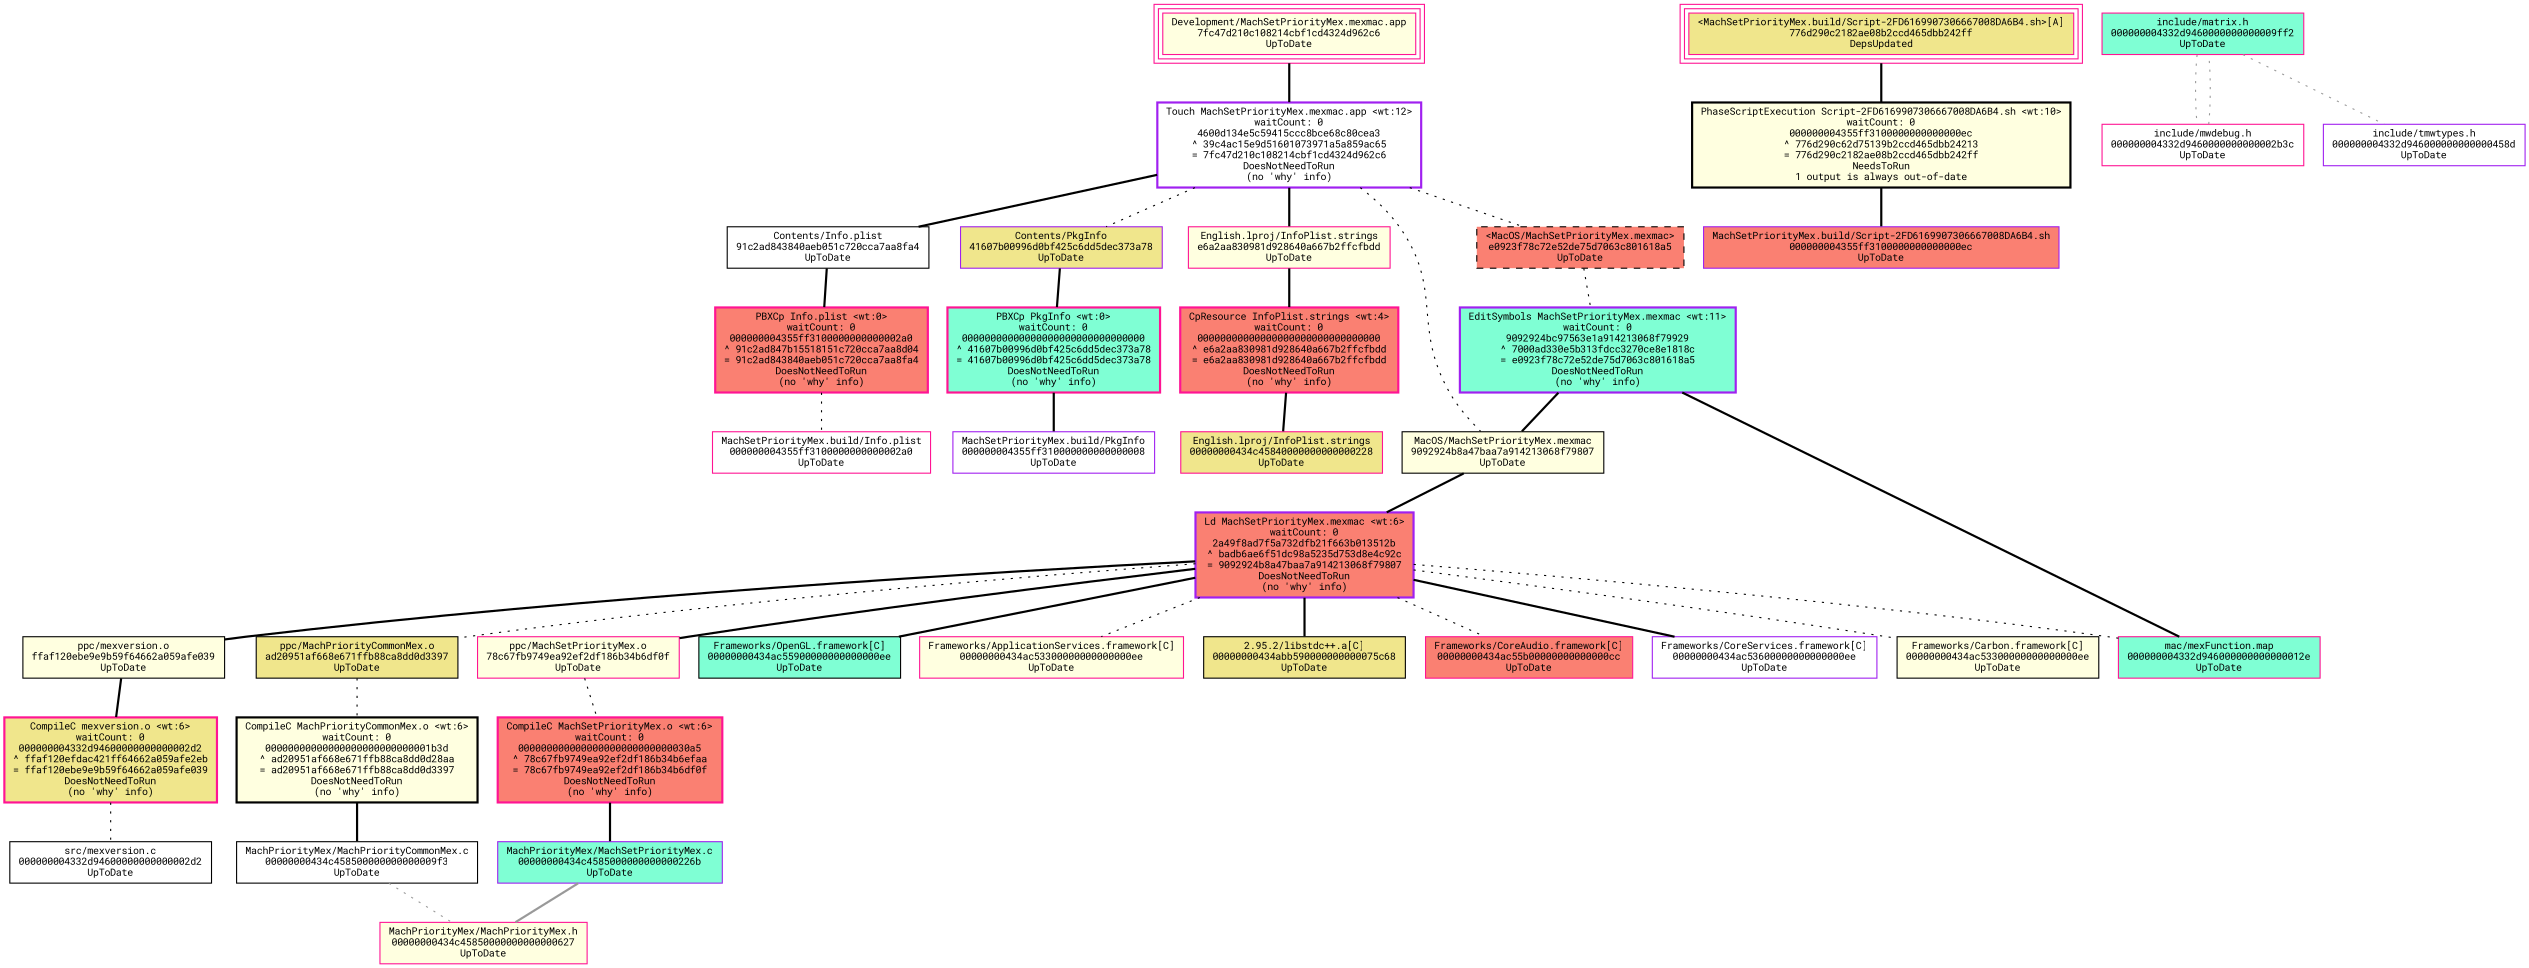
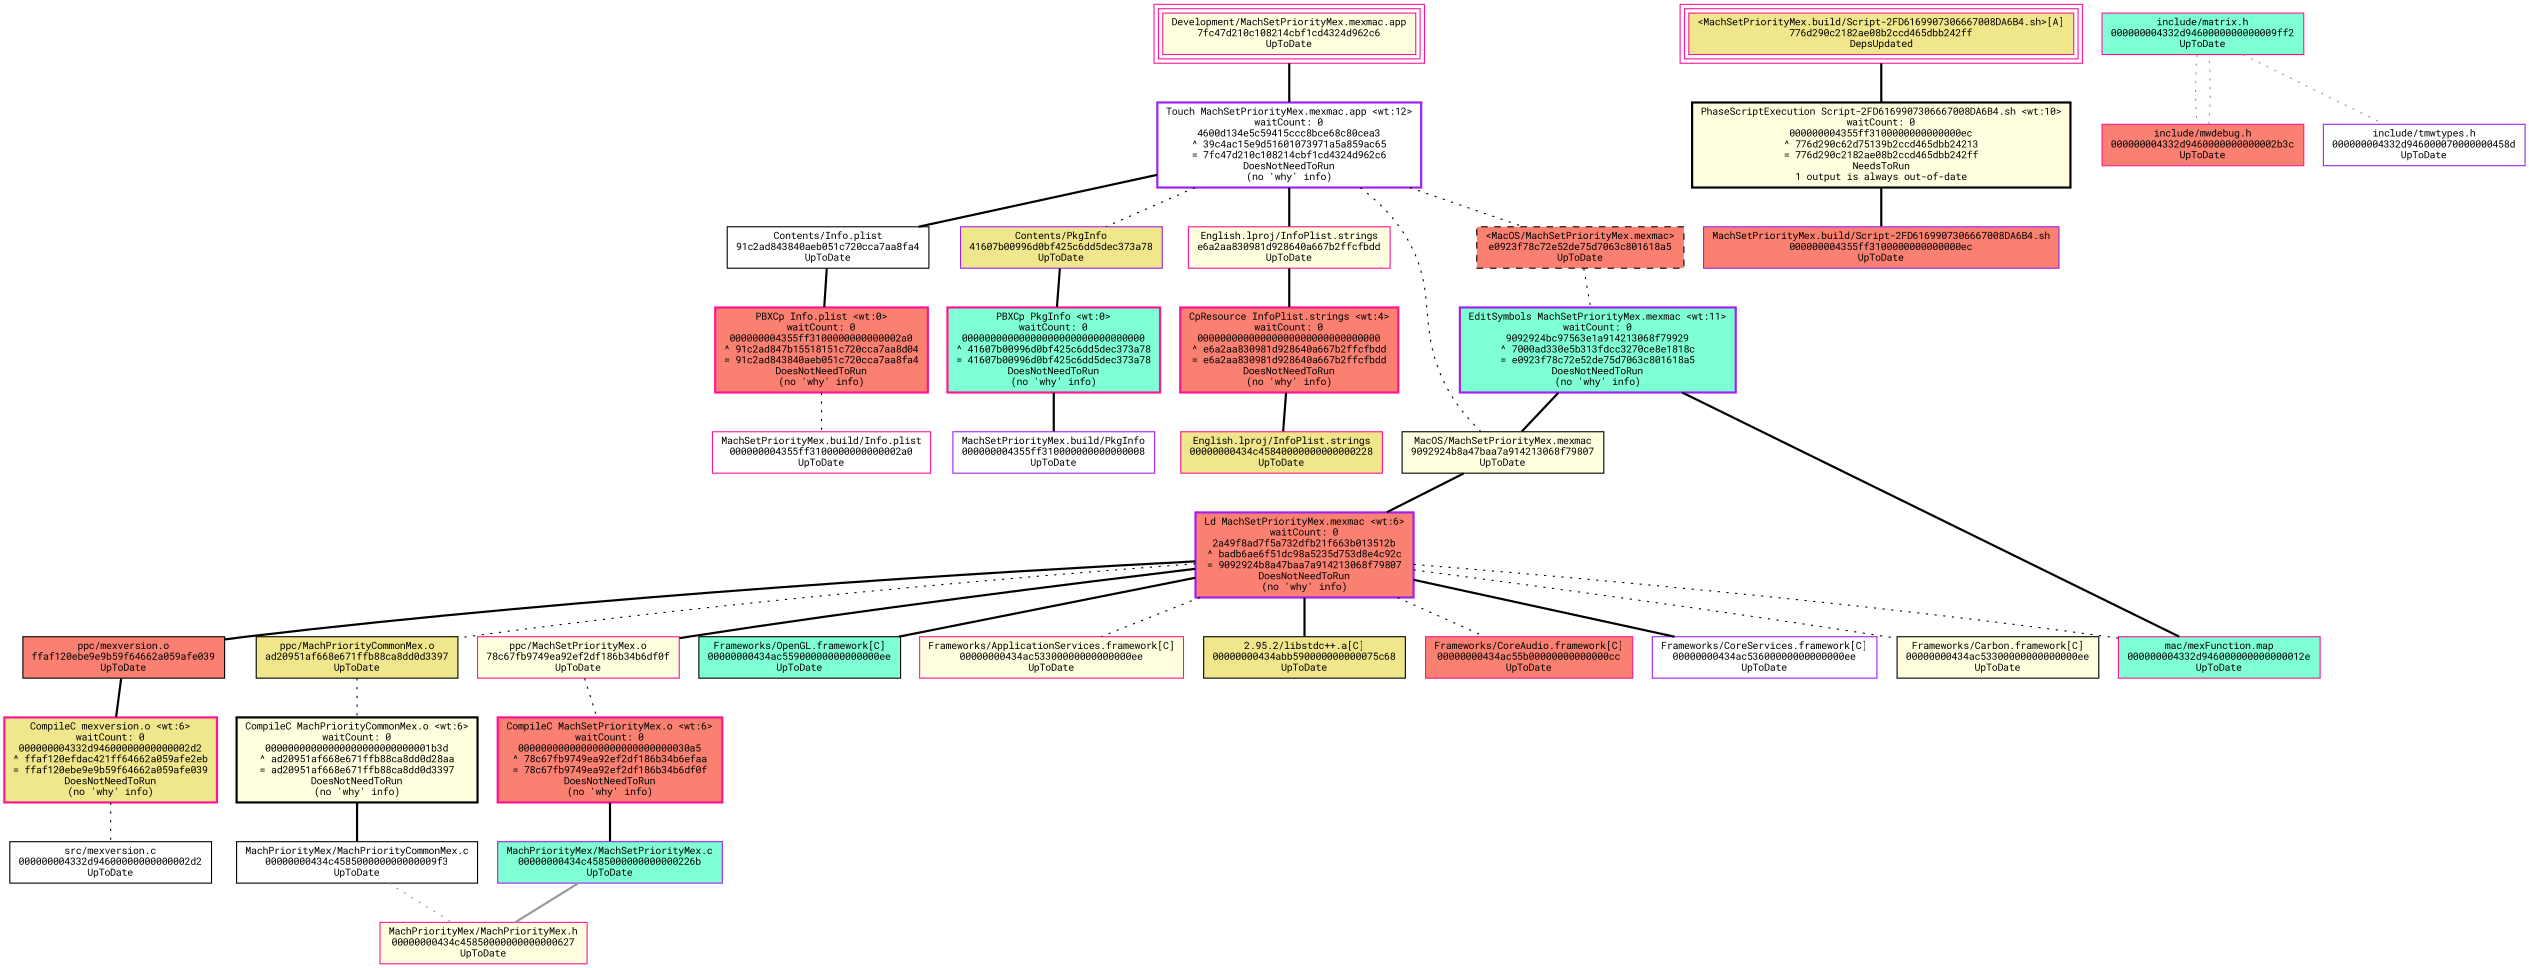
(2203, 145) -> (2203, 145)
(2424, 145) -> (2424, 145)
(124, 657) -> (124, 657)
